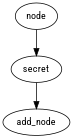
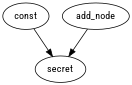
(36, 16) -> (26, 16)
(36, 92) -> (80, 40)
